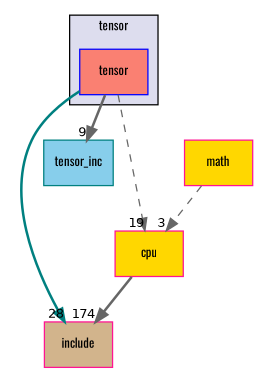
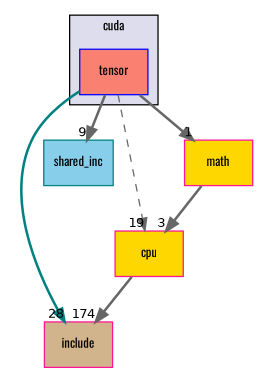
(114, 27) -> (114, 27)
none -> (161, 113)
(78, 163) -> (78, 163)
(188, 203) -> (188, 203)
